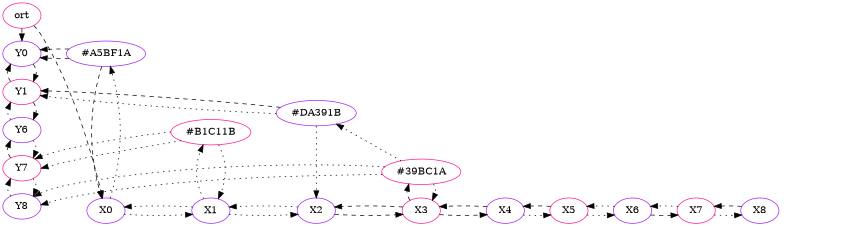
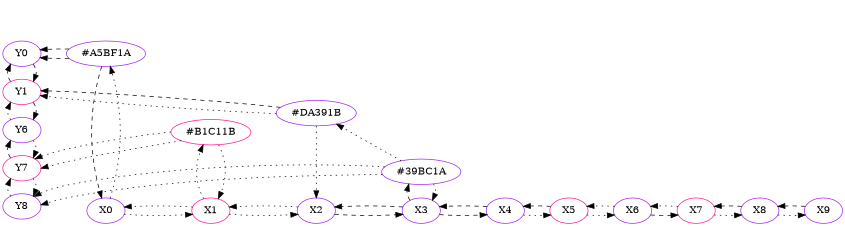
(22, 16) -> none
(421, 172) -> (421, 172)
(211, 211) -> (211, 211)
(421, 211) -> (421, 211)
none -> (823, 211)
